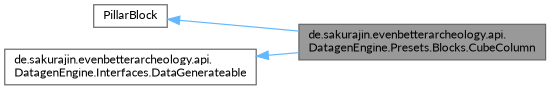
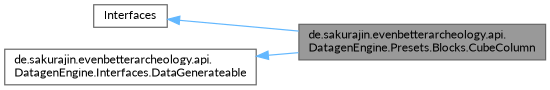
(130, 16) -> (130, 16)
